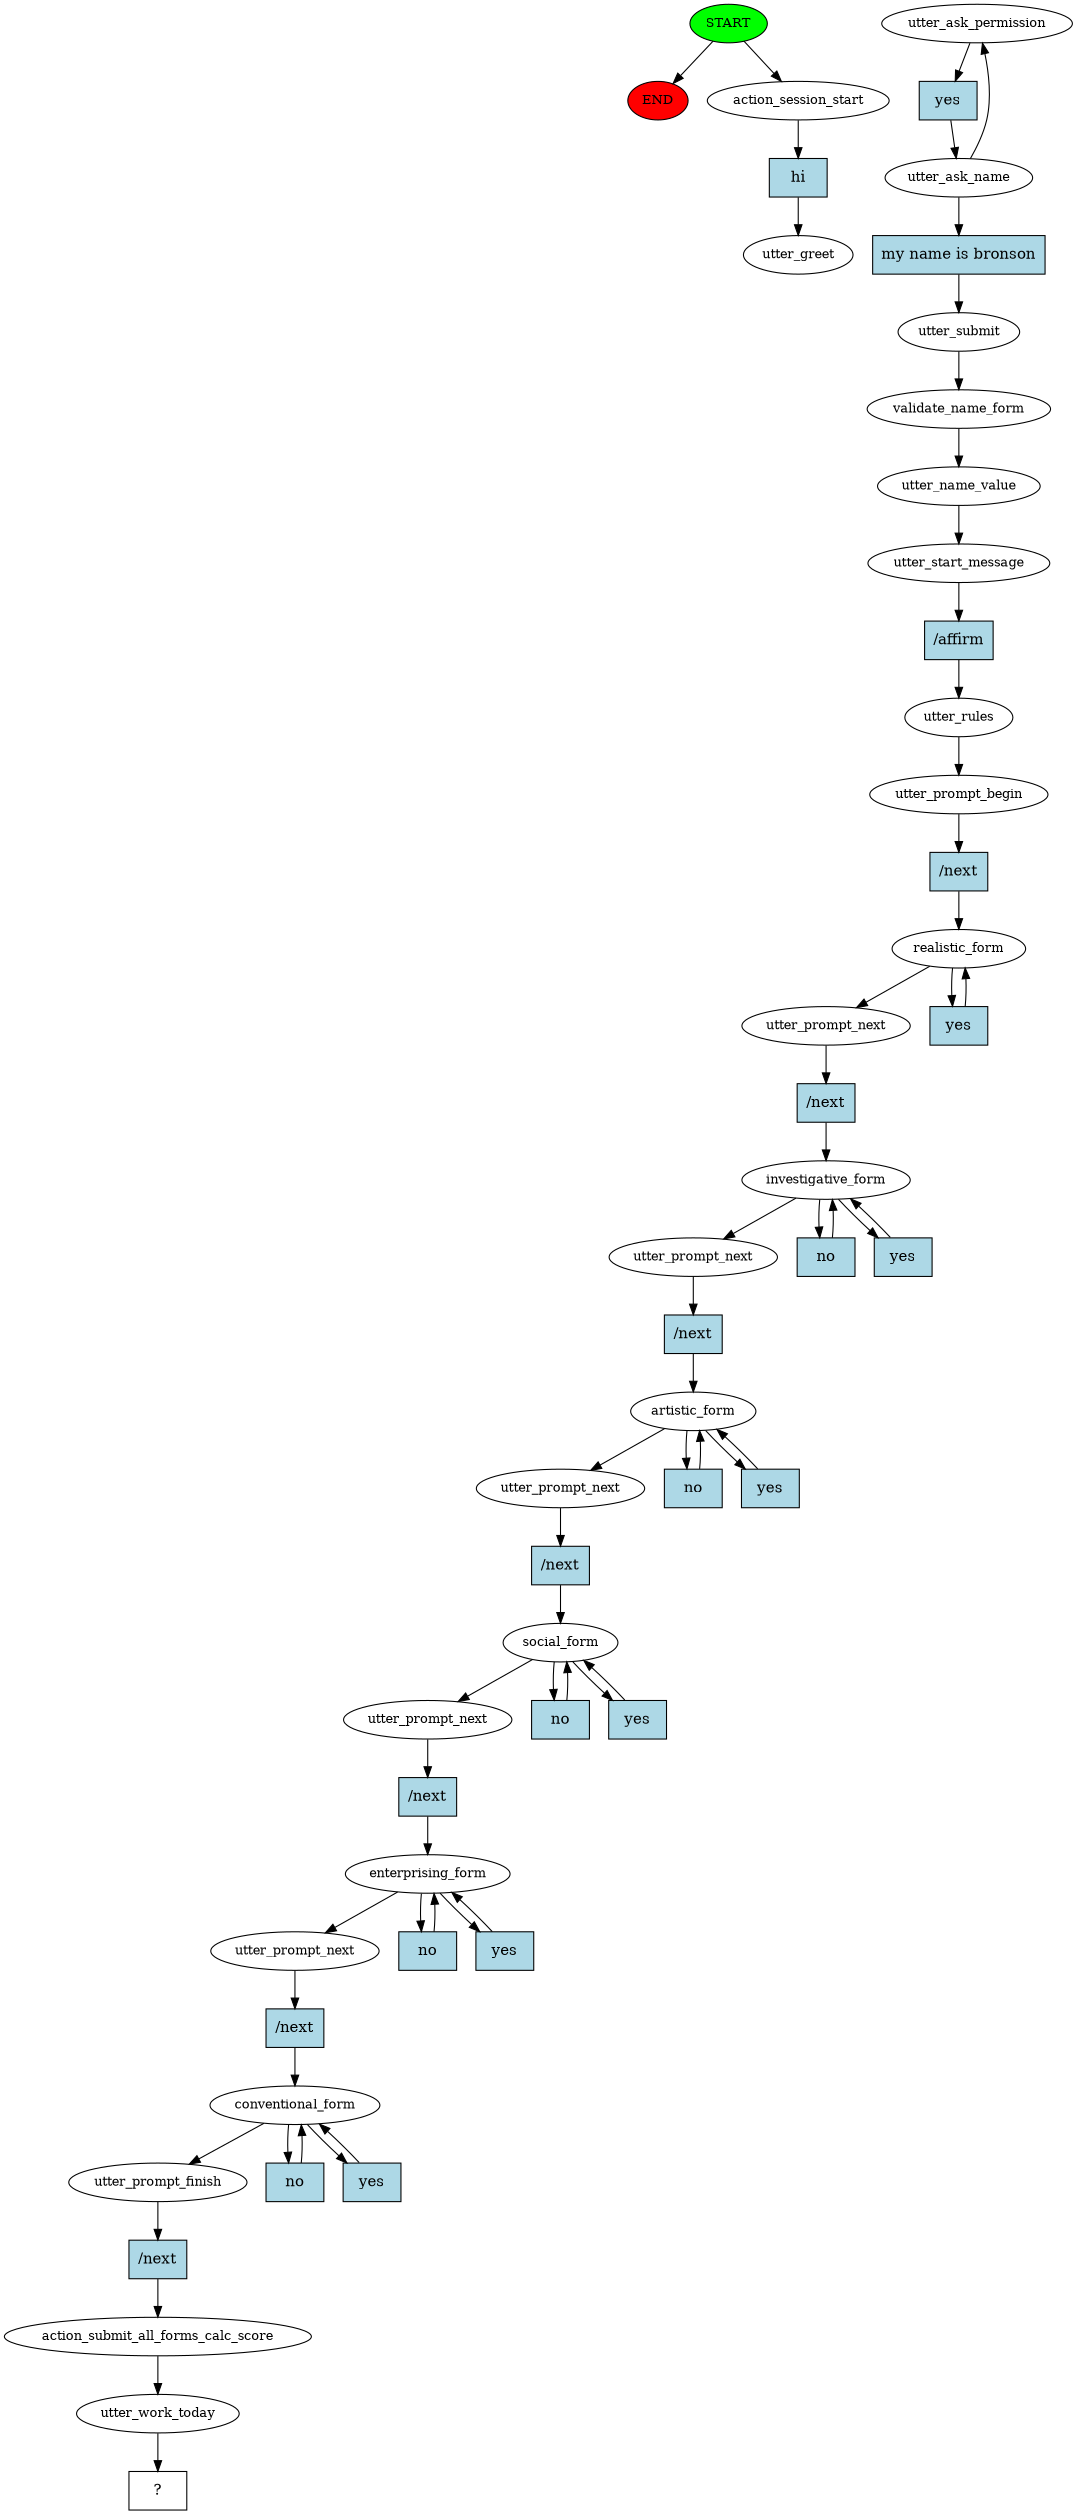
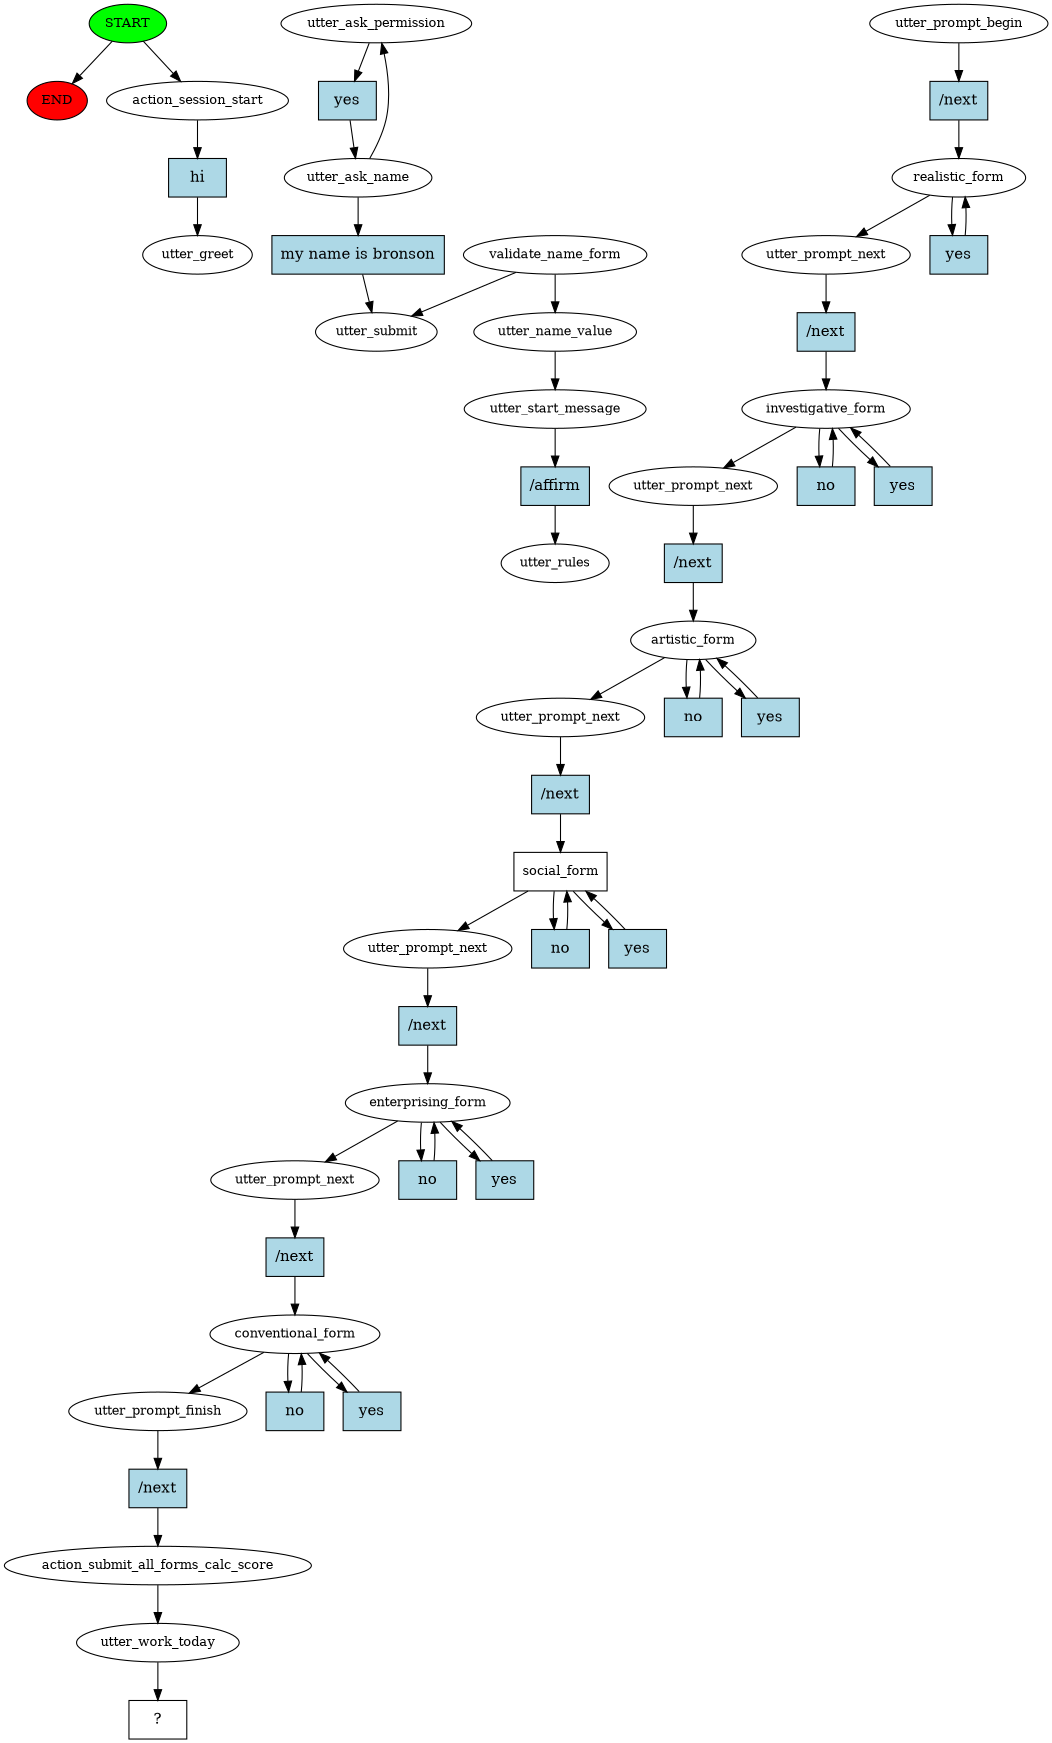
(959, 365) -> (469, 292)
(959, 751) -> none
(561, 1643) -> (561, 872)
